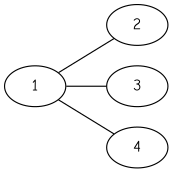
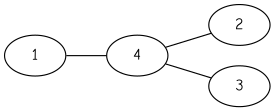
(86, 56) -> (189, 40)
(86, 86) -> (189, 71)
